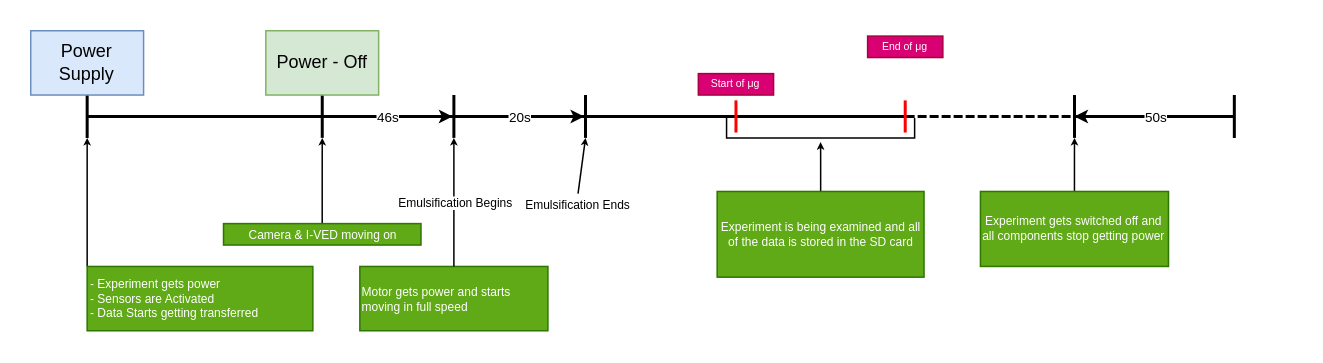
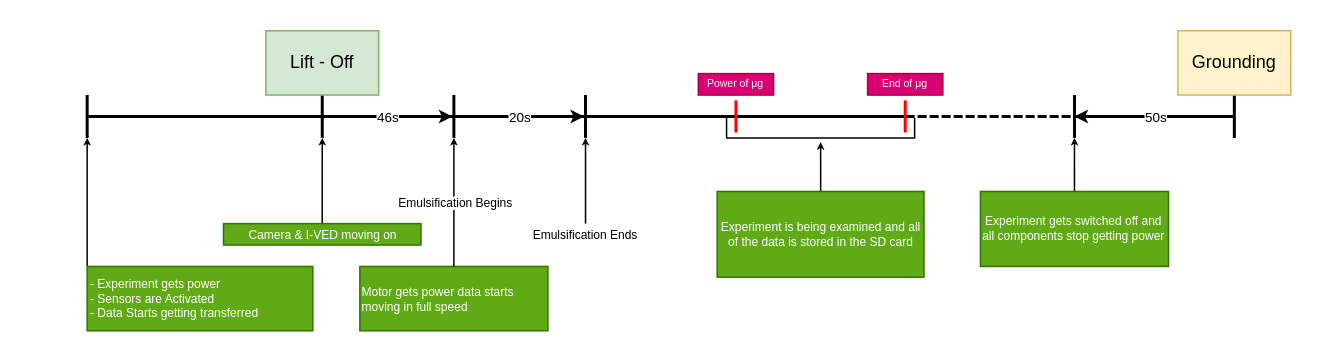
(905, 47) -> (905, 84)
(323, 62) -> (323, 62)
(87, 63) -> none
none -> (1234, 63)
(736, 85) -> (736, 85)
(578, 204) -> (586, 234)
(455, 299) -> (455, 299)
